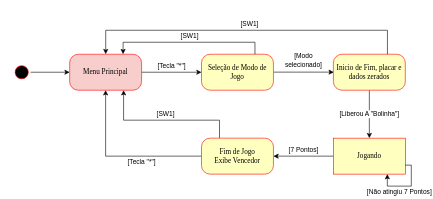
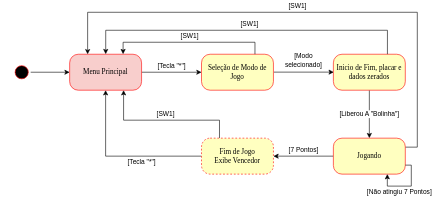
none -> (87, 30)
(237, 156) -> (237, 156)
(369, 156) -> (369, 156)
